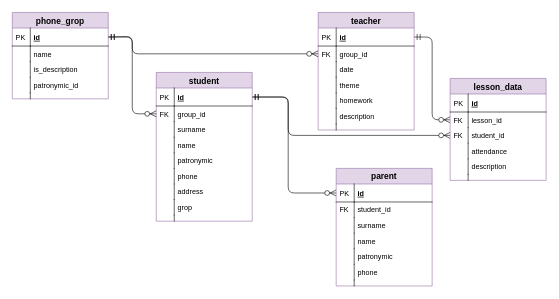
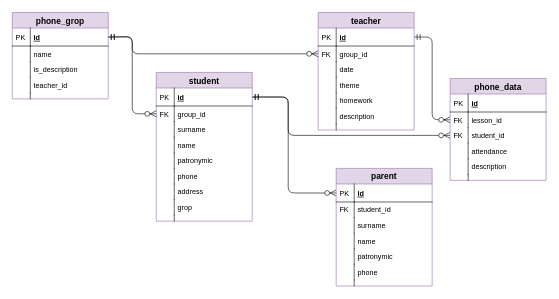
(58, 85) -> (53, 85)
(498, 87) -> (498, 87)
